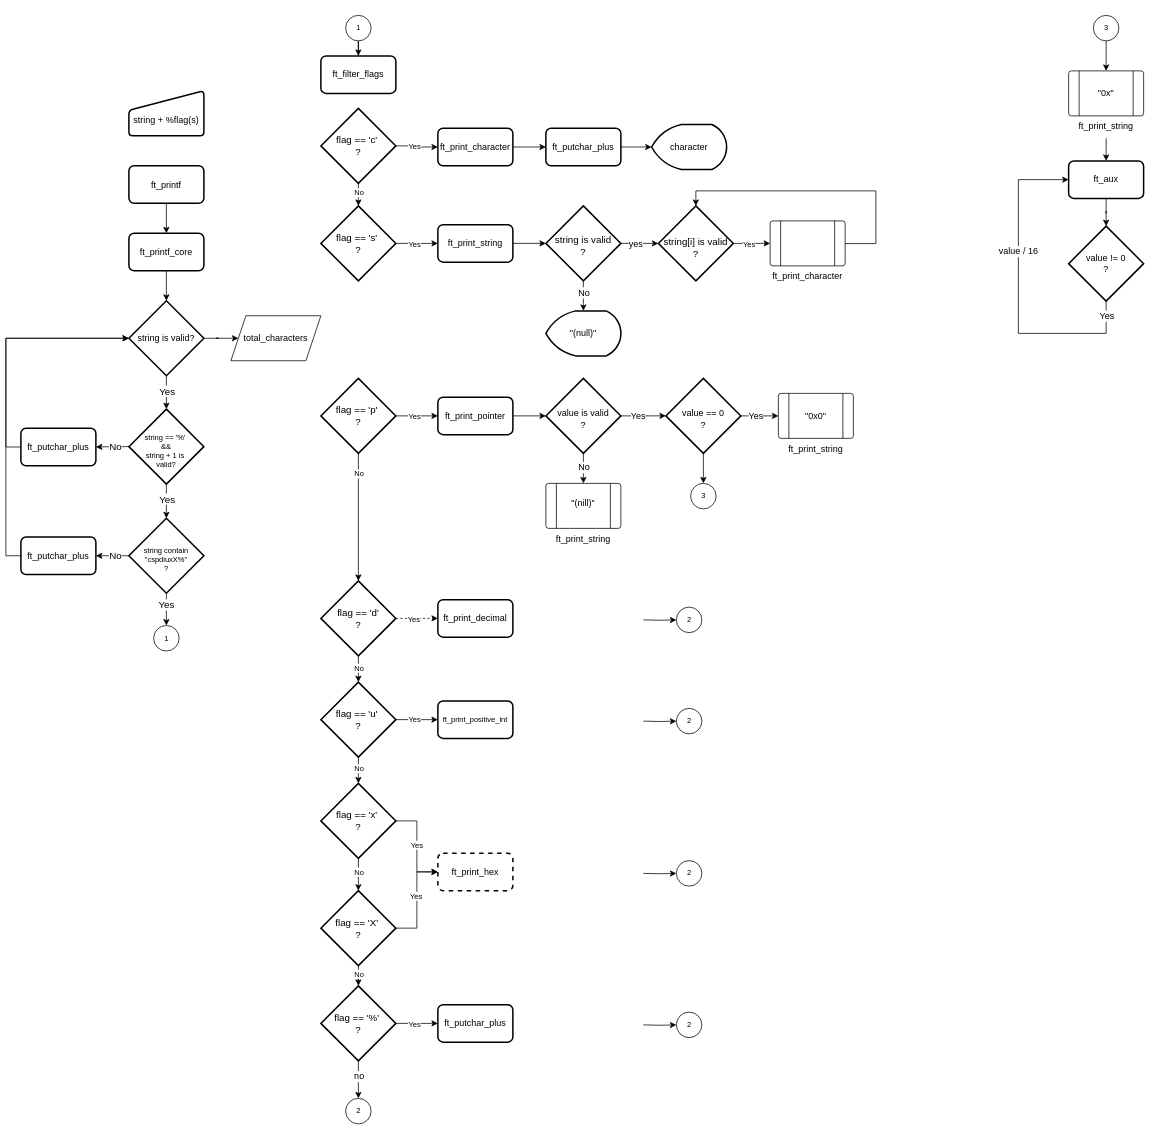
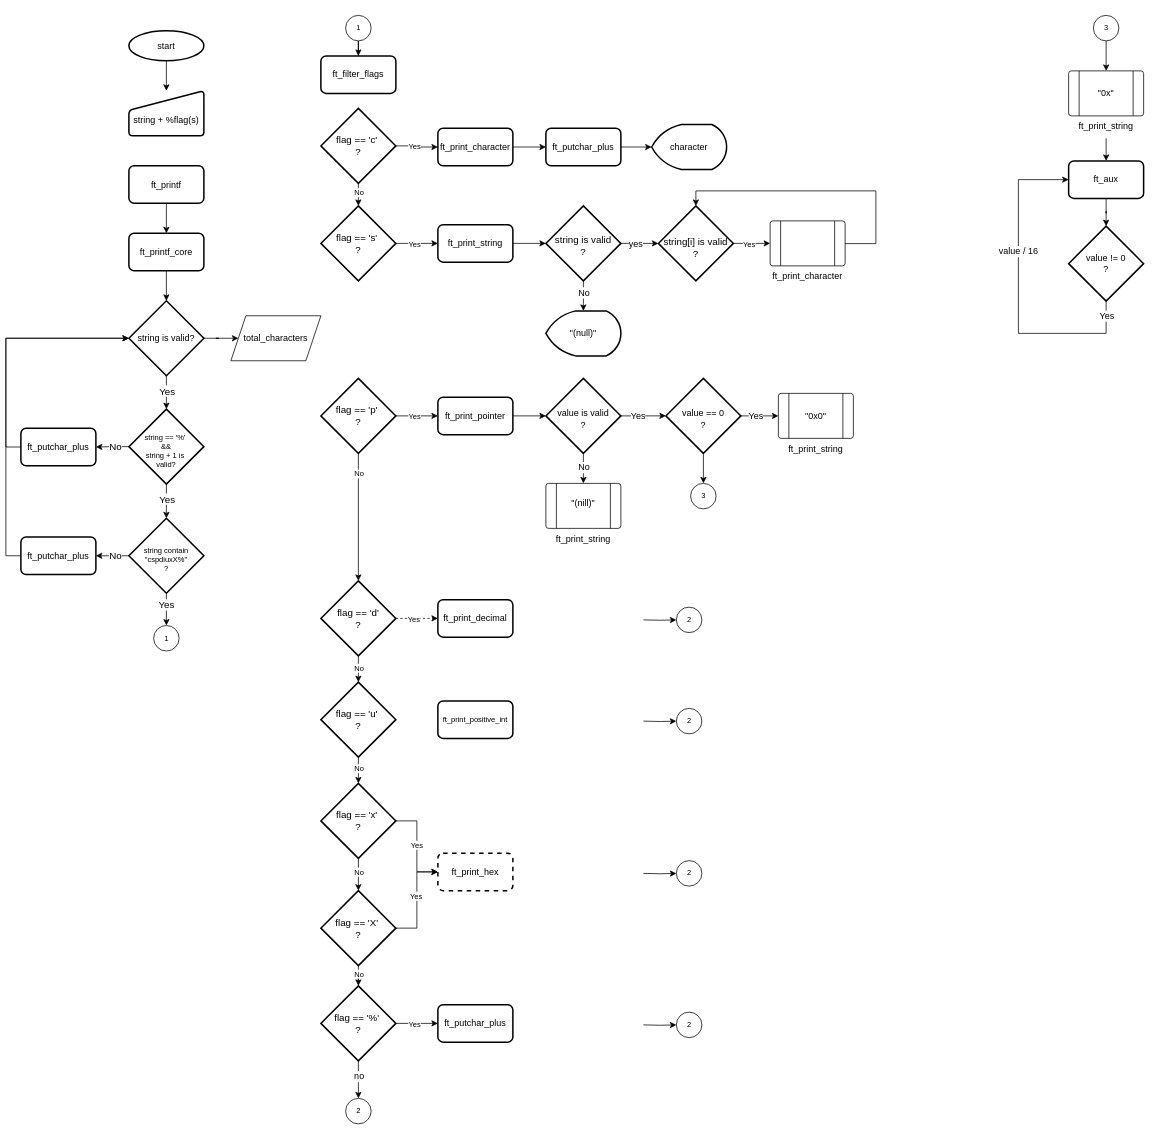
none -> (166, 46)
none -> (166, 73)
(414, 720) -> none
